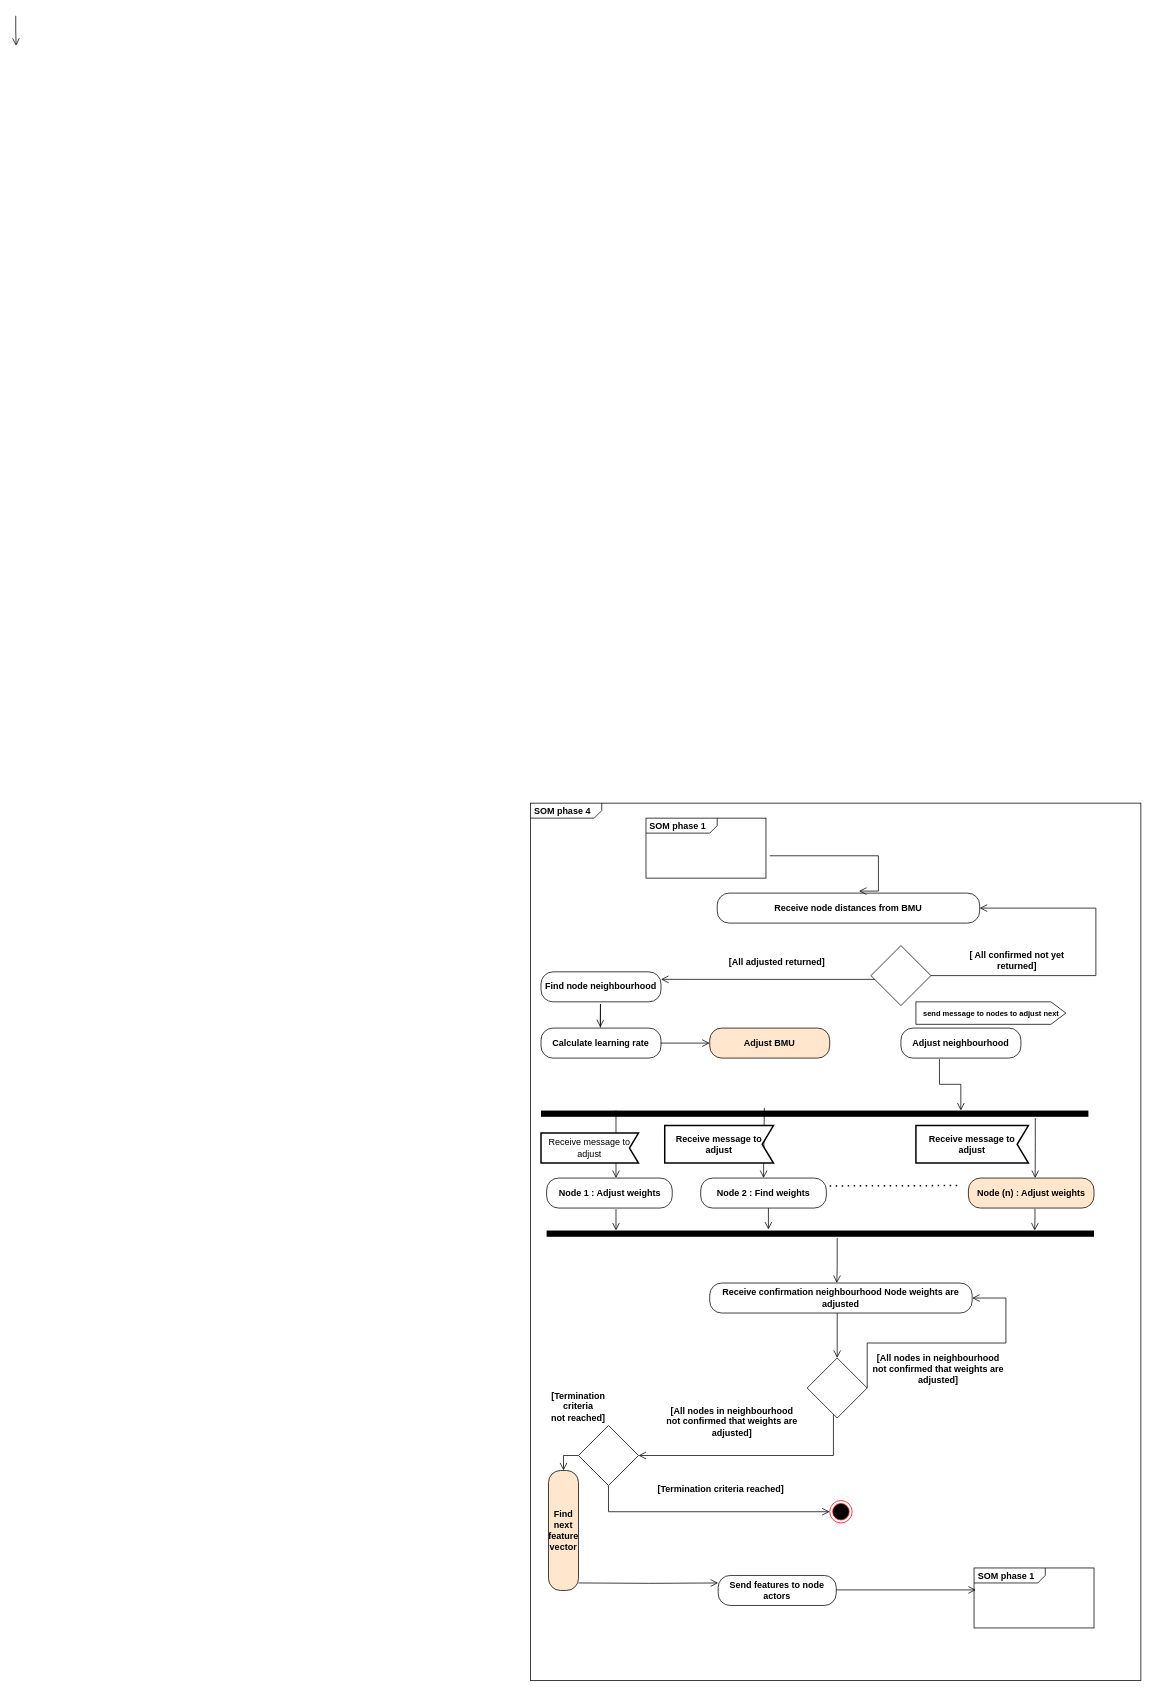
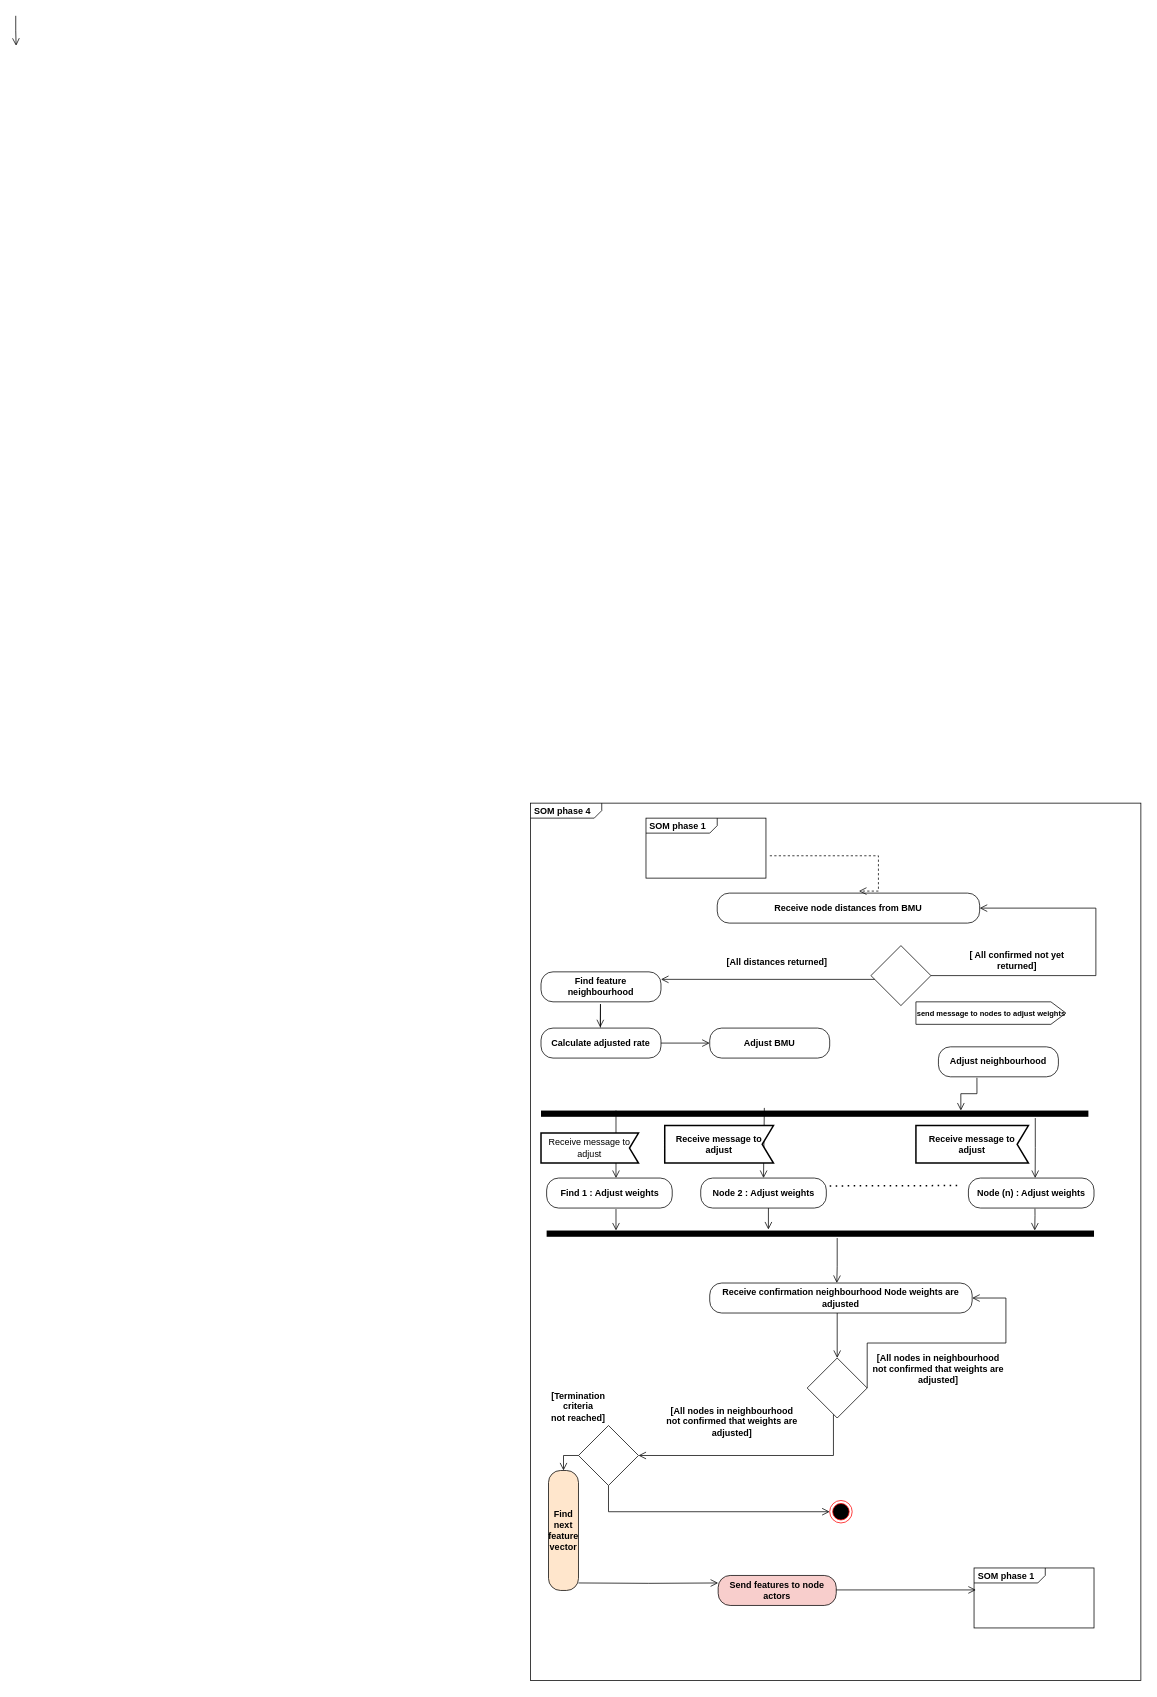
(849, 856) -> (849, 856)
(777, 963) -> (777, 963)
(601, 987) -> (601, 987)
(992, 1013) -> (992, 1013)
(601, 1043) -> (601, 1043)
(770, 1043) -> (770, 1043)
(961, 1043) -> (999, 1062)
(610, 1193) -> (610, 1193)
(764, 1193) -> (764, 1193)
(1031, 1193) -> (1031, 1193)
(721, 1489) -> none
(777, 1590) -> (777, 1590)
